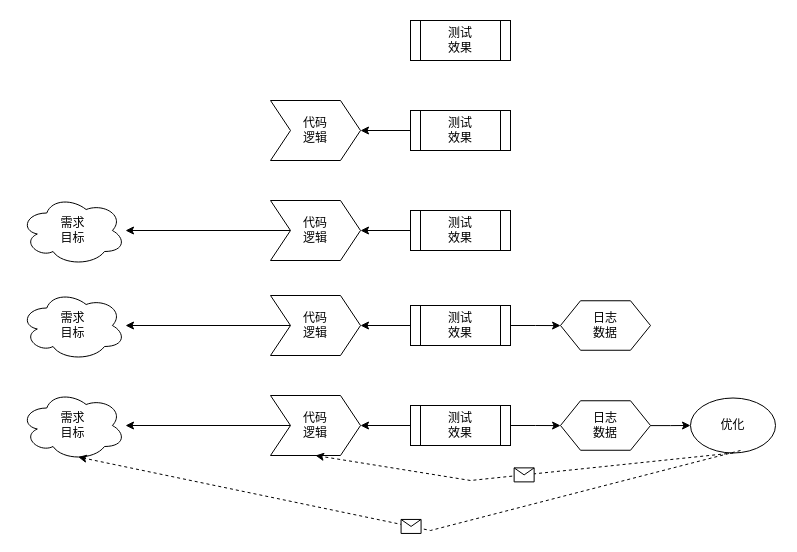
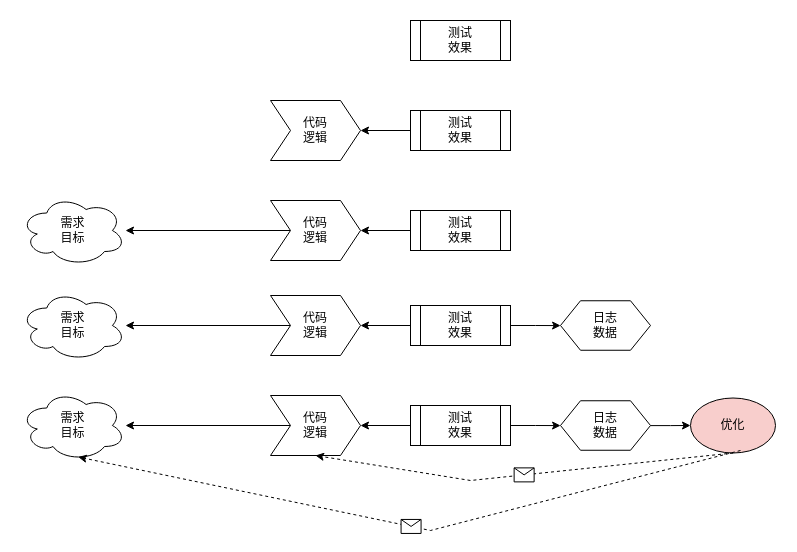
(733, 426) -> (733, 426)
